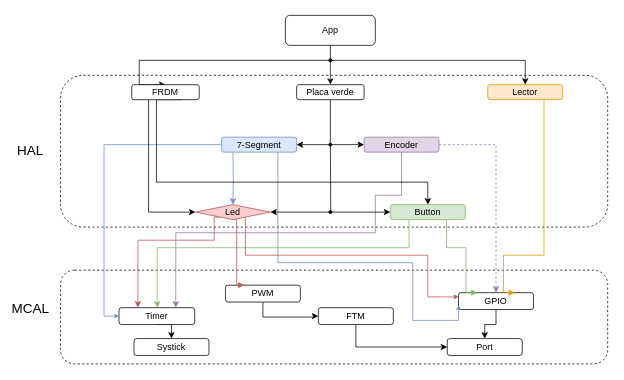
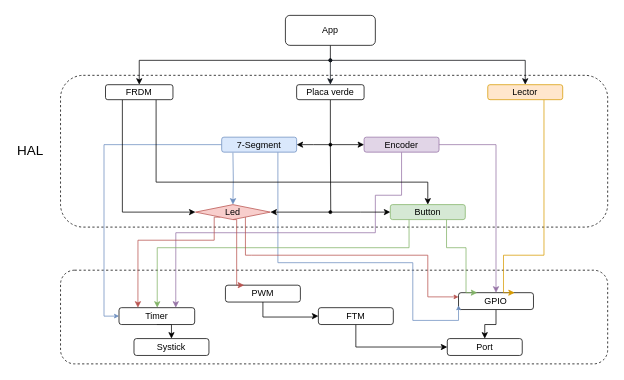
(165, 92) -> (139, 92)
(496, 187) -> (496, 187)
(30, 309) -> none
